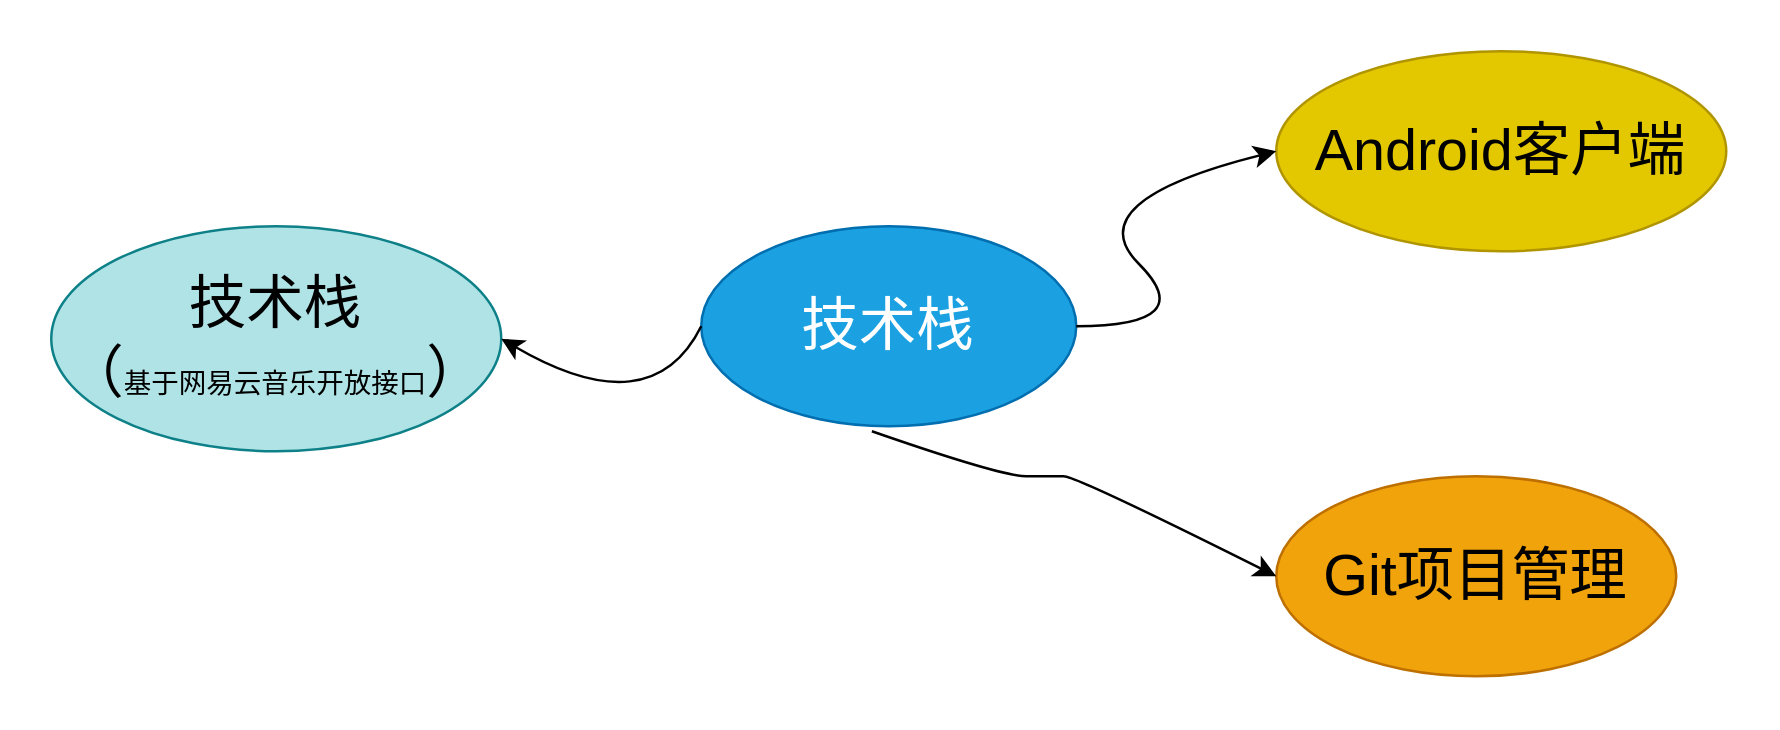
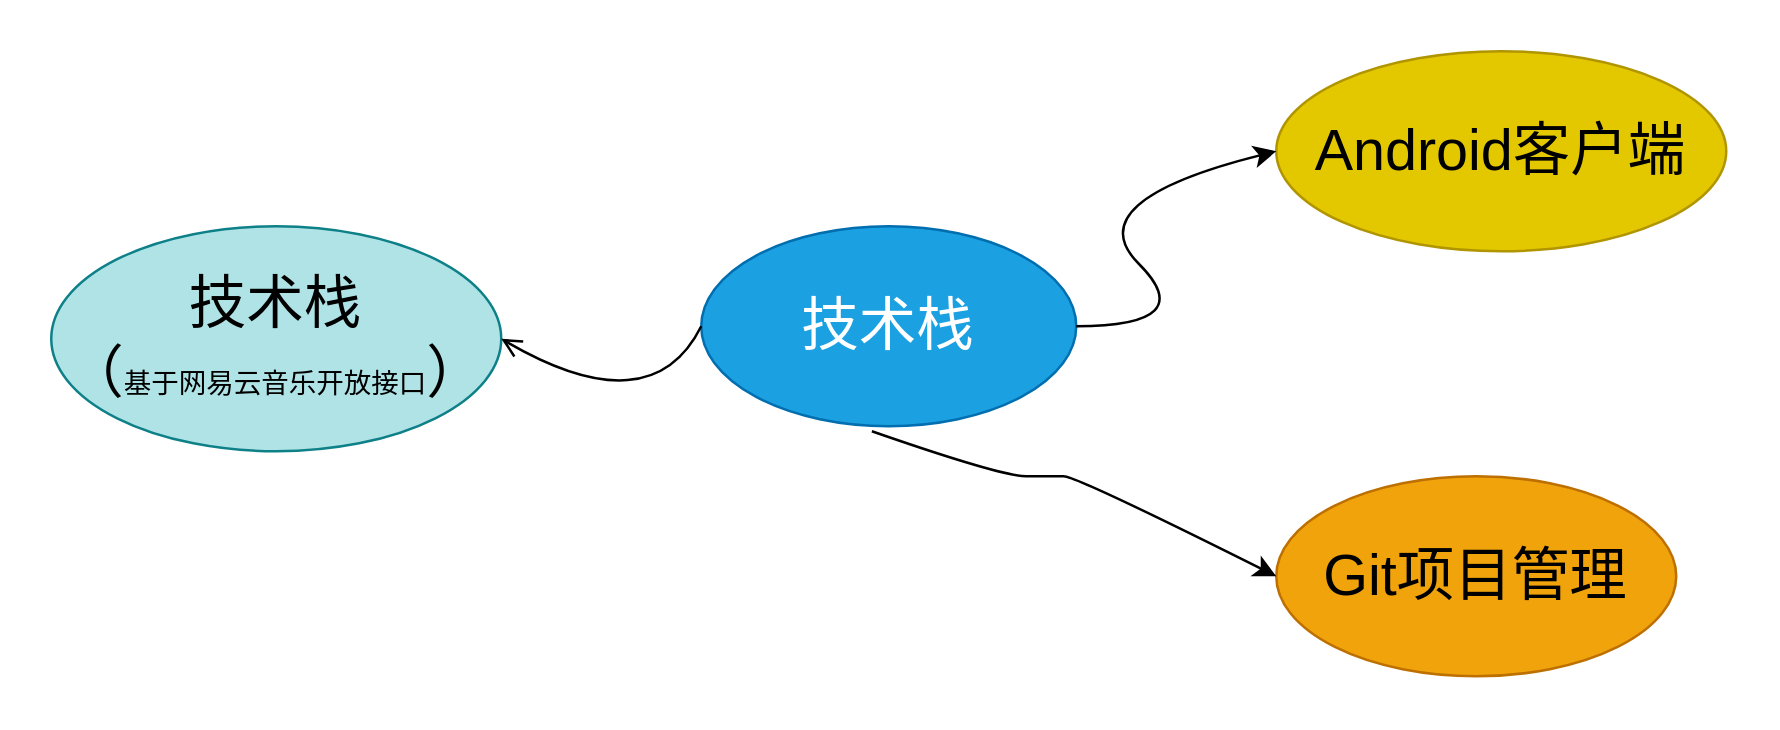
(516, 347) -> (512, 344)
